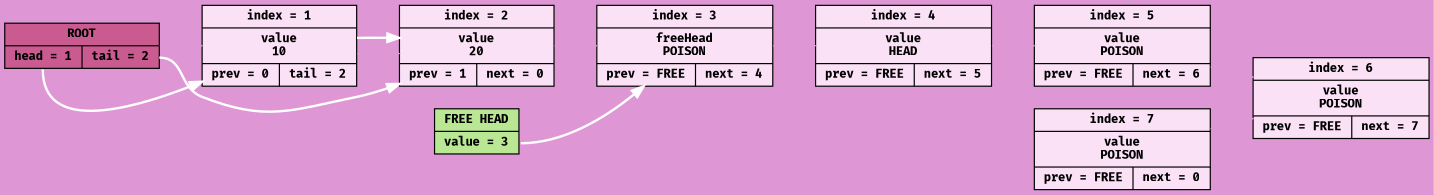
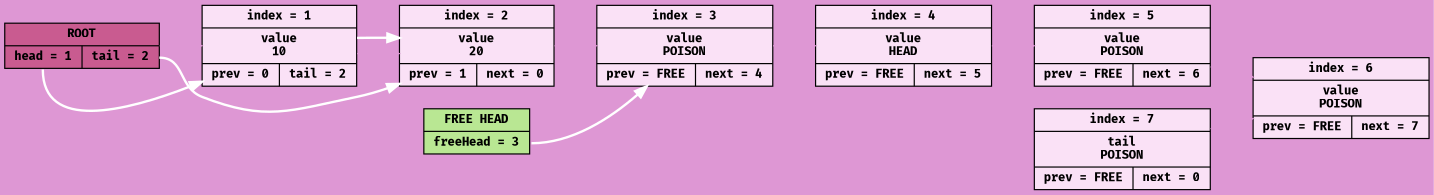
(685, 39) -> (685, 39)
(477, 142) -> (477, 142)
(1122, 142) -> (1122, 142)
